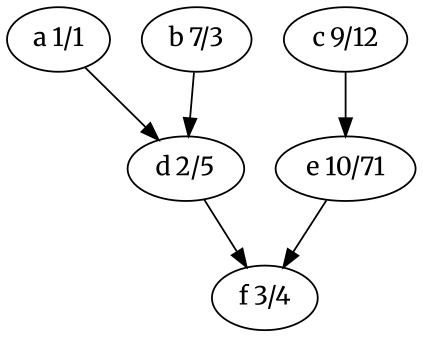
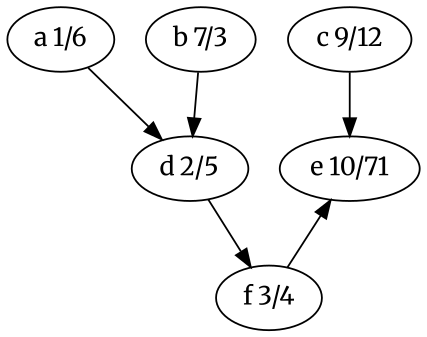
(58, 39) -> (61, 39)
(310, 226) -> (304, 241)
